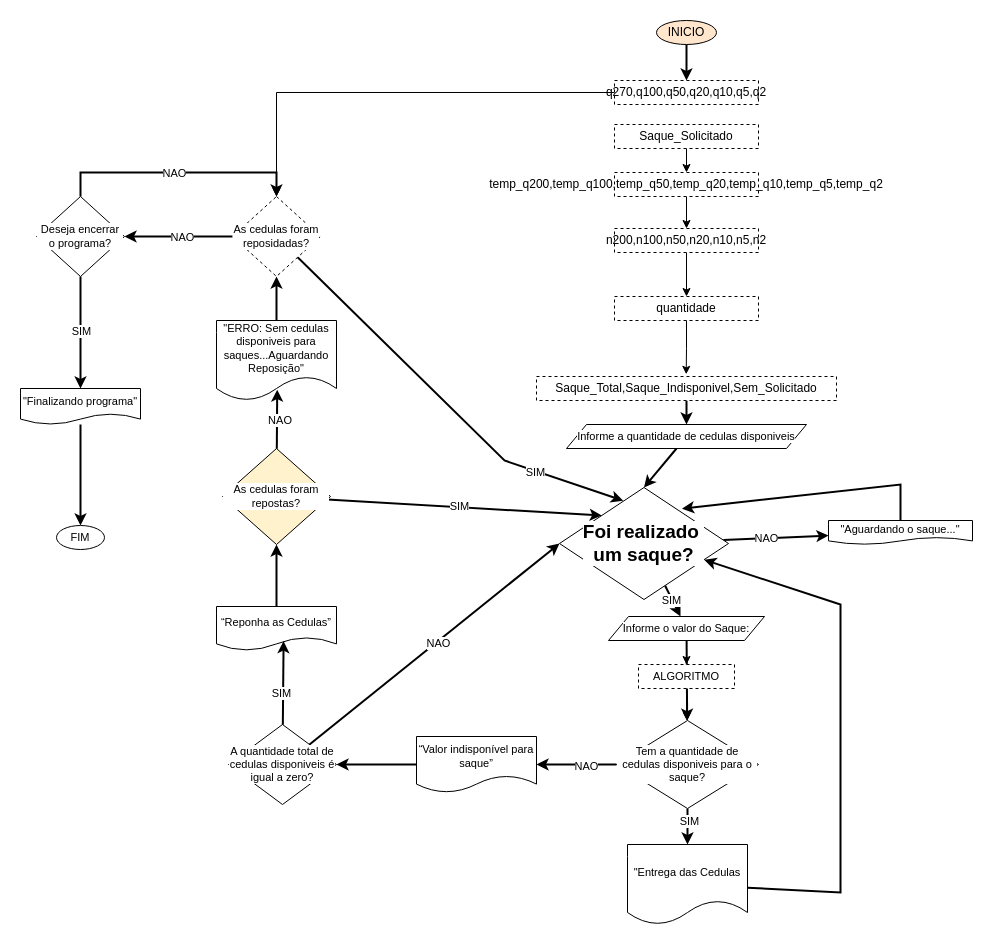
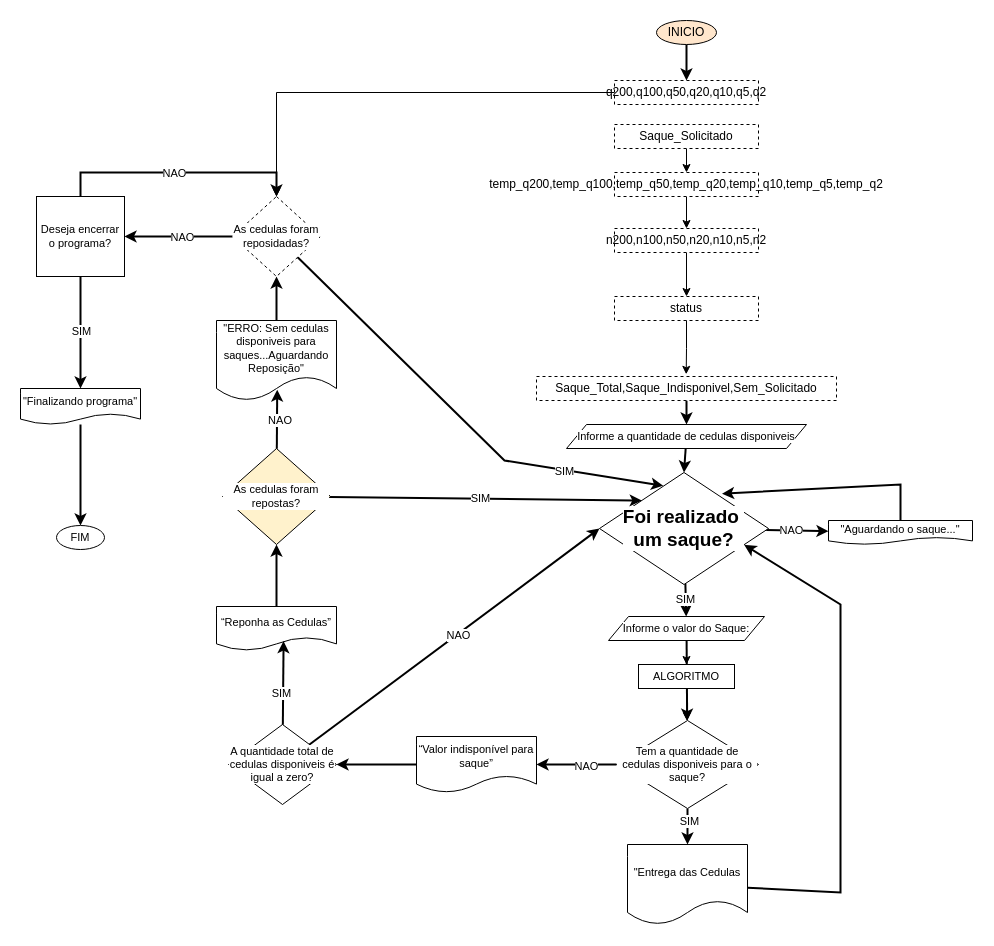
(687, 93) -> (687, 93)
(81, 237) -> (81, 237)
(687, 309) -> (687, 309)
(644, 544) -> (684, 529)
(687, 677) -> (687, 677)
